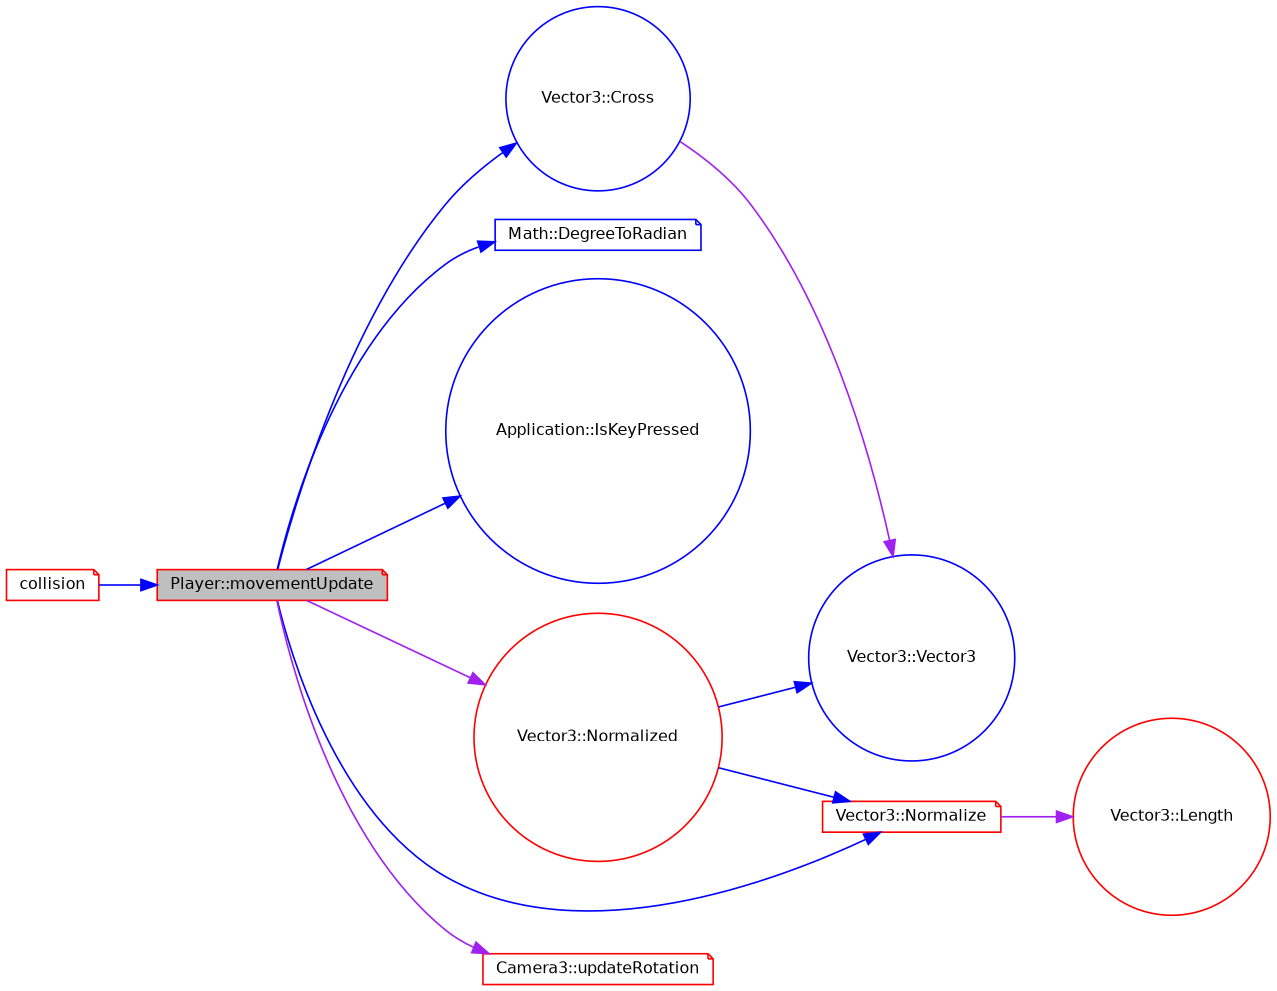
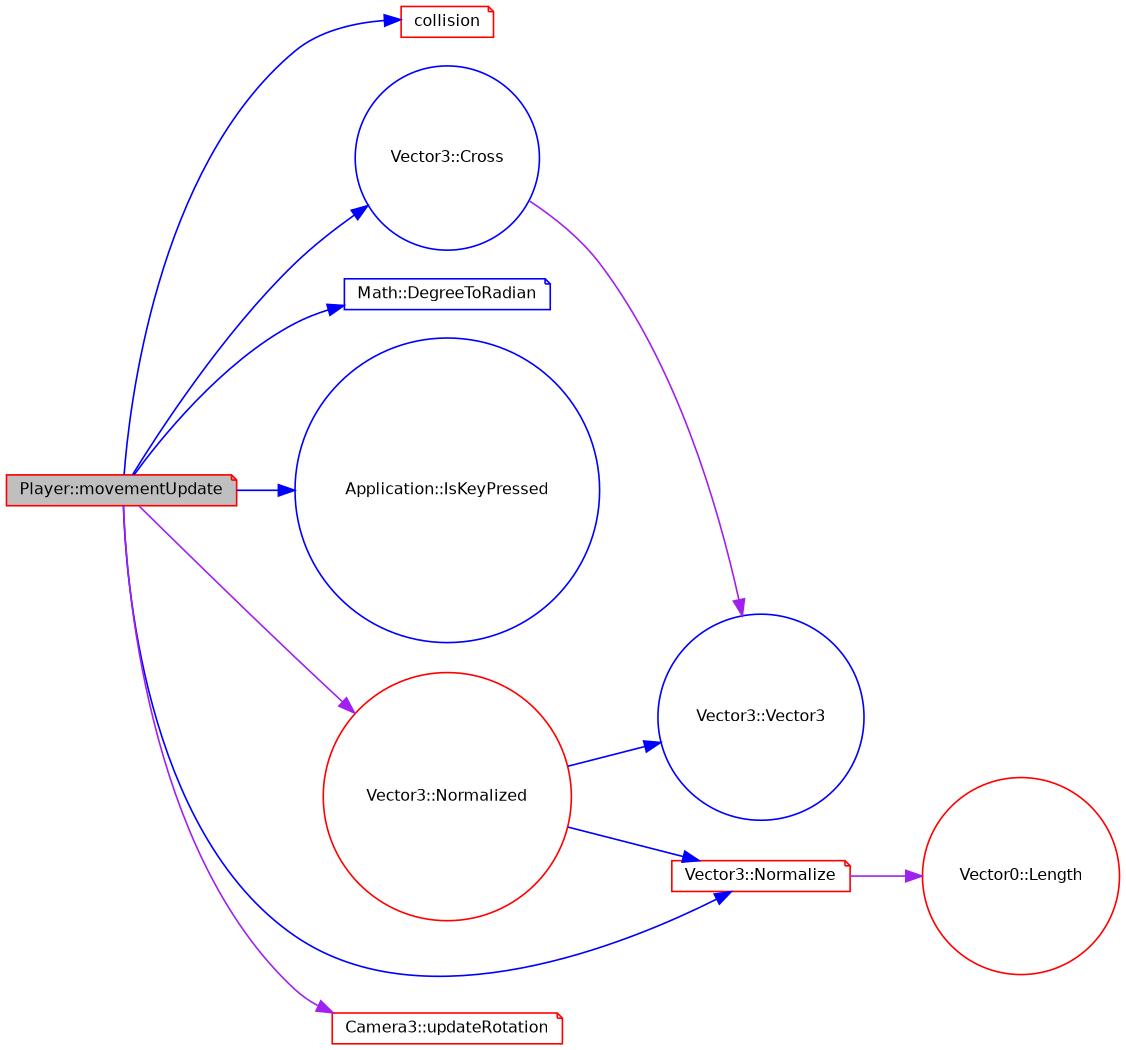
(120, 585) -> (189, 202)
(1172, 817) -> (1021, 876)
